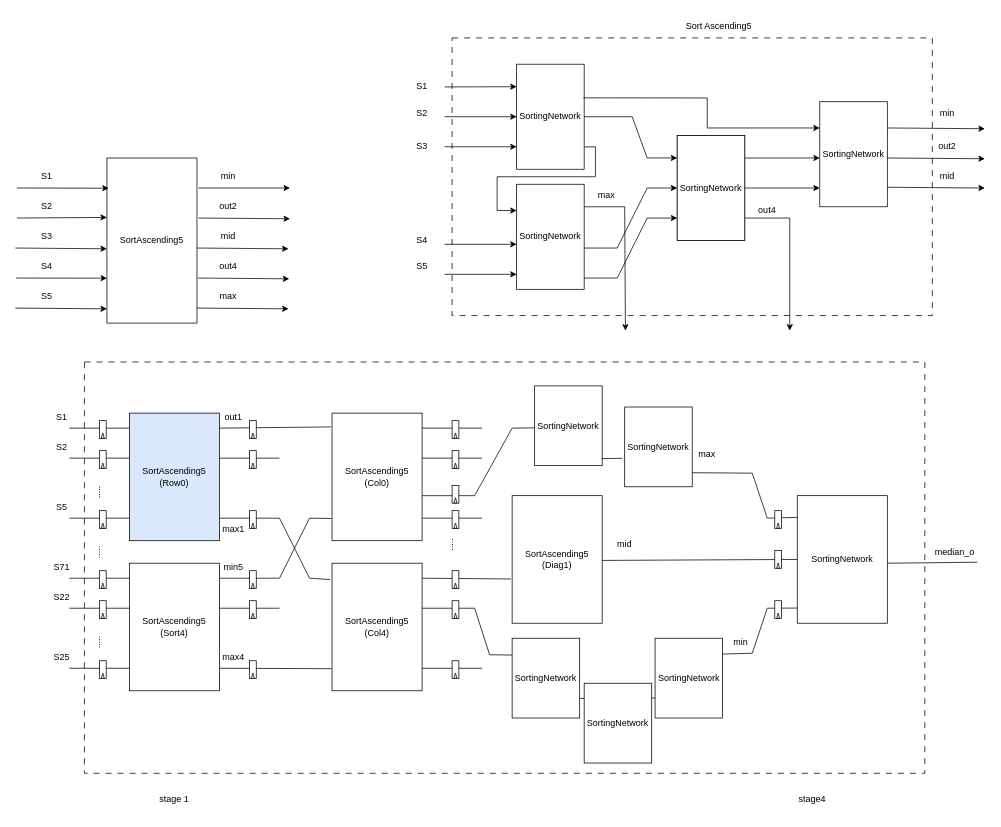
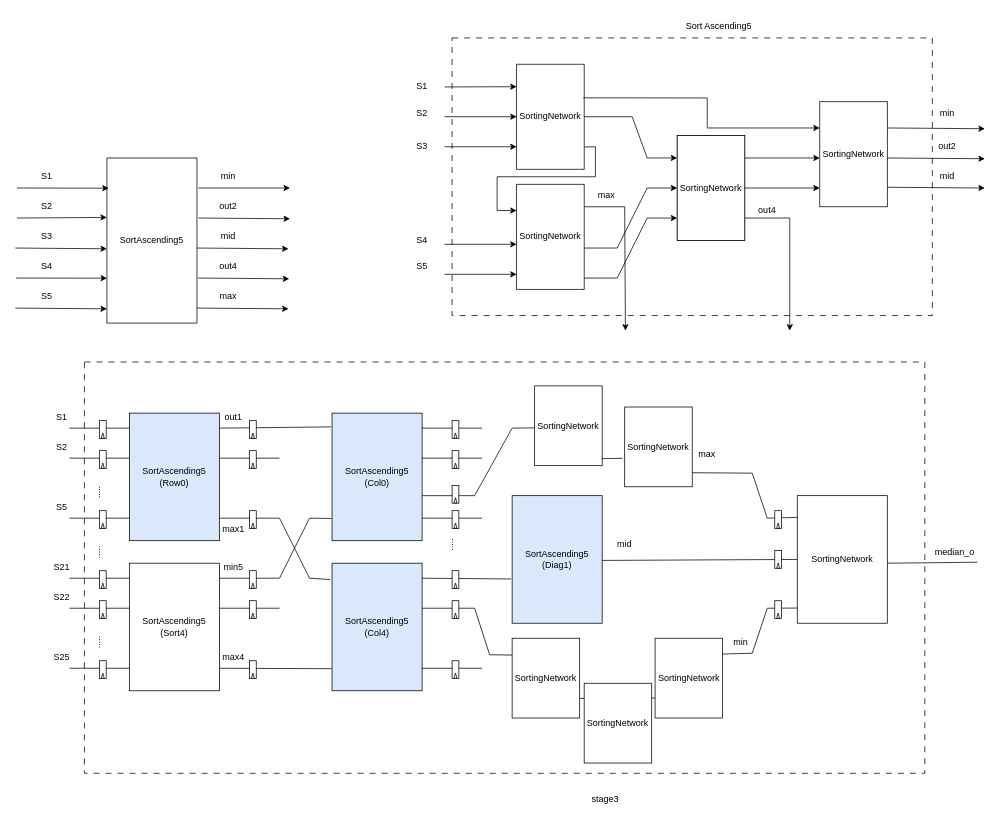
(377, 477) -> (377, 477)
(557, 559) -> (557, 559)
(62, 567) -> (62, 567)
(377, 627) -> (377, 627)
(174, 799) -> none
none -> (606, 799)
(812, 799) -> none
